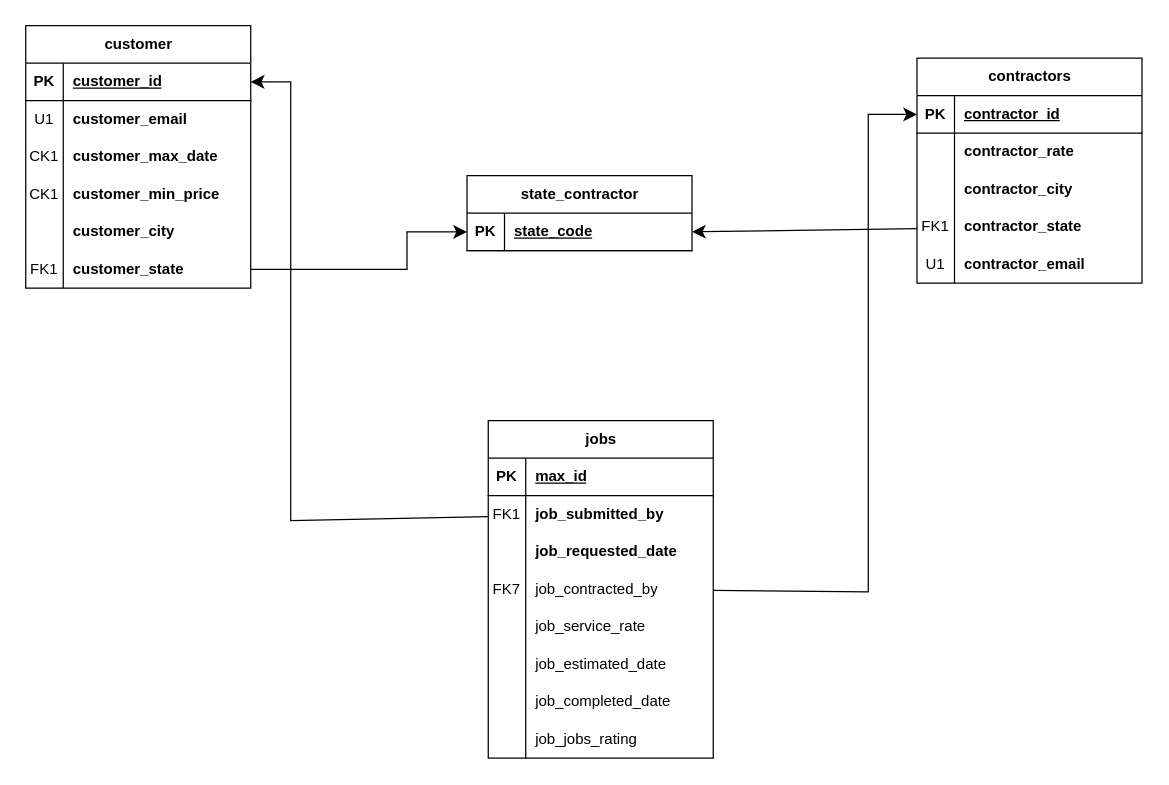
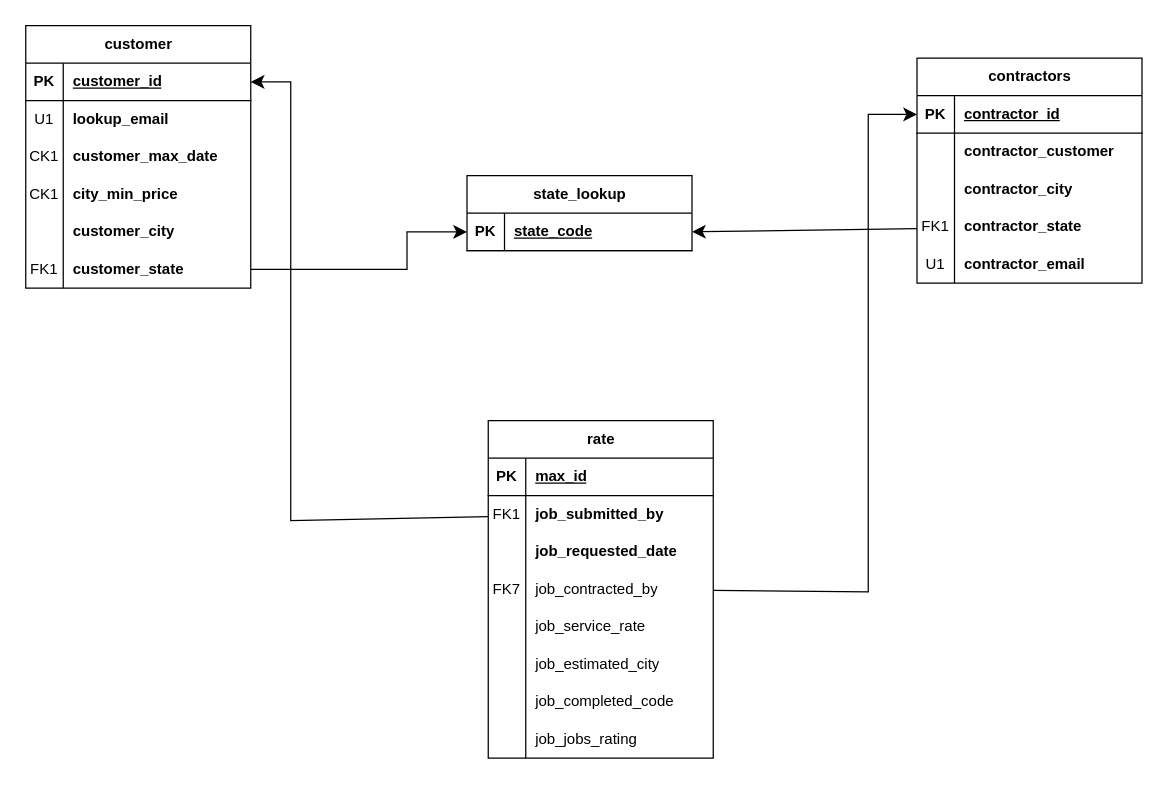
(128, 119) -> (118, 119)
(1027, 152) -> (1044, 152)
(145, 194) -> (126, 194)
(580, 194) -> (580, 194)
(601, 439) -> (601, 439)
(609, 664) -> (607, 664)
(609, 702) -> (609, 702)
